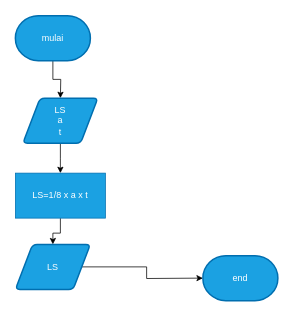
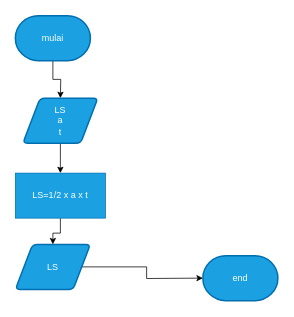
(60, 195) -> (60, 195)
